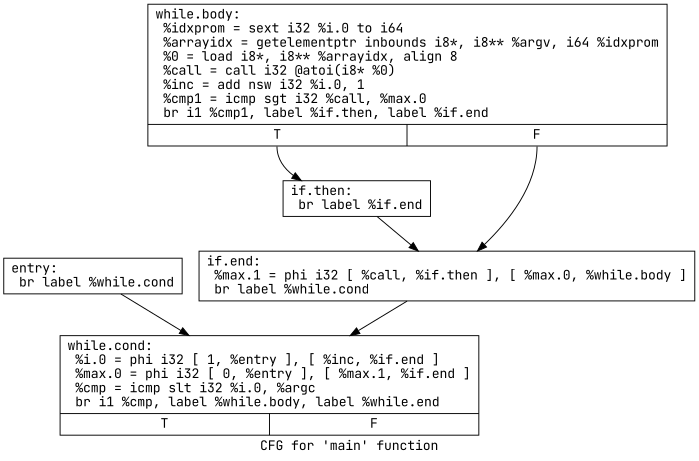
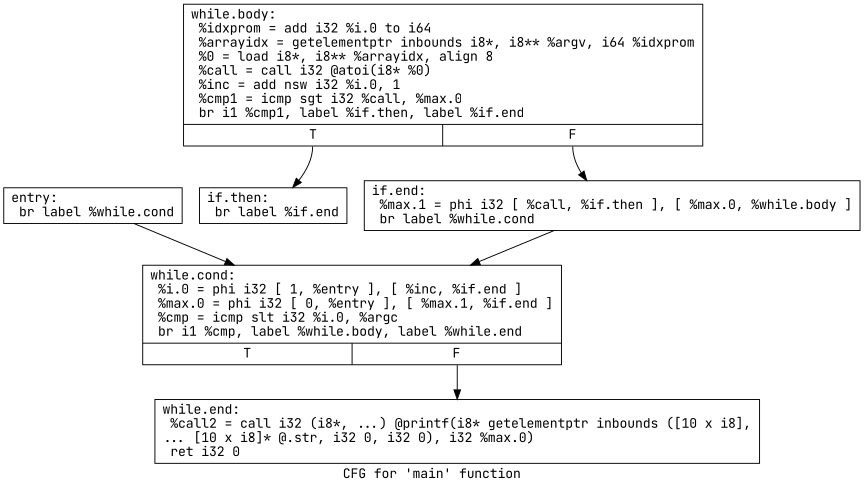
(280, 29) -> (311, 29)
(394, 231) -> none
none -> (457, 431)
